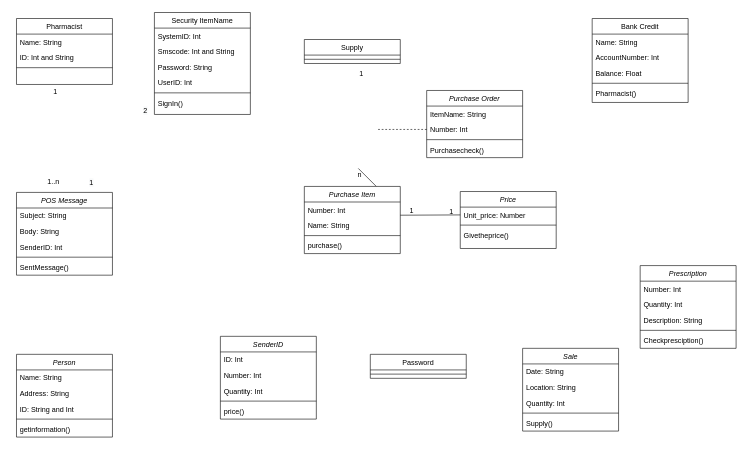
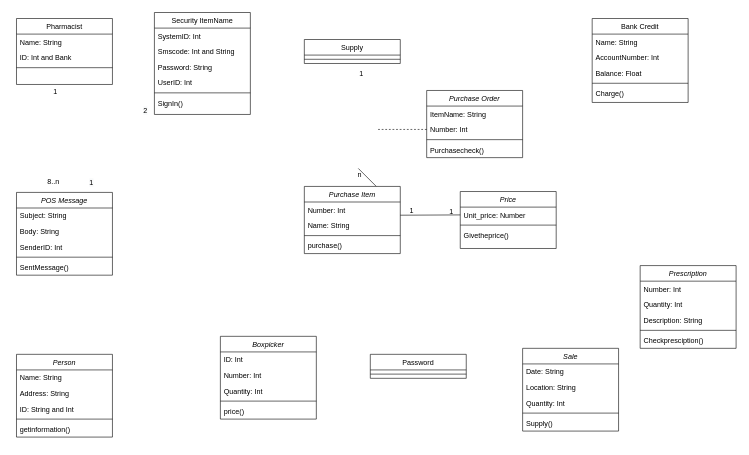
(51, 58) -> (48, 58)
(619, 94) -> (612, 94)
(54, 181) -> (54, 181)
(268, 344) -> (268, 344)
